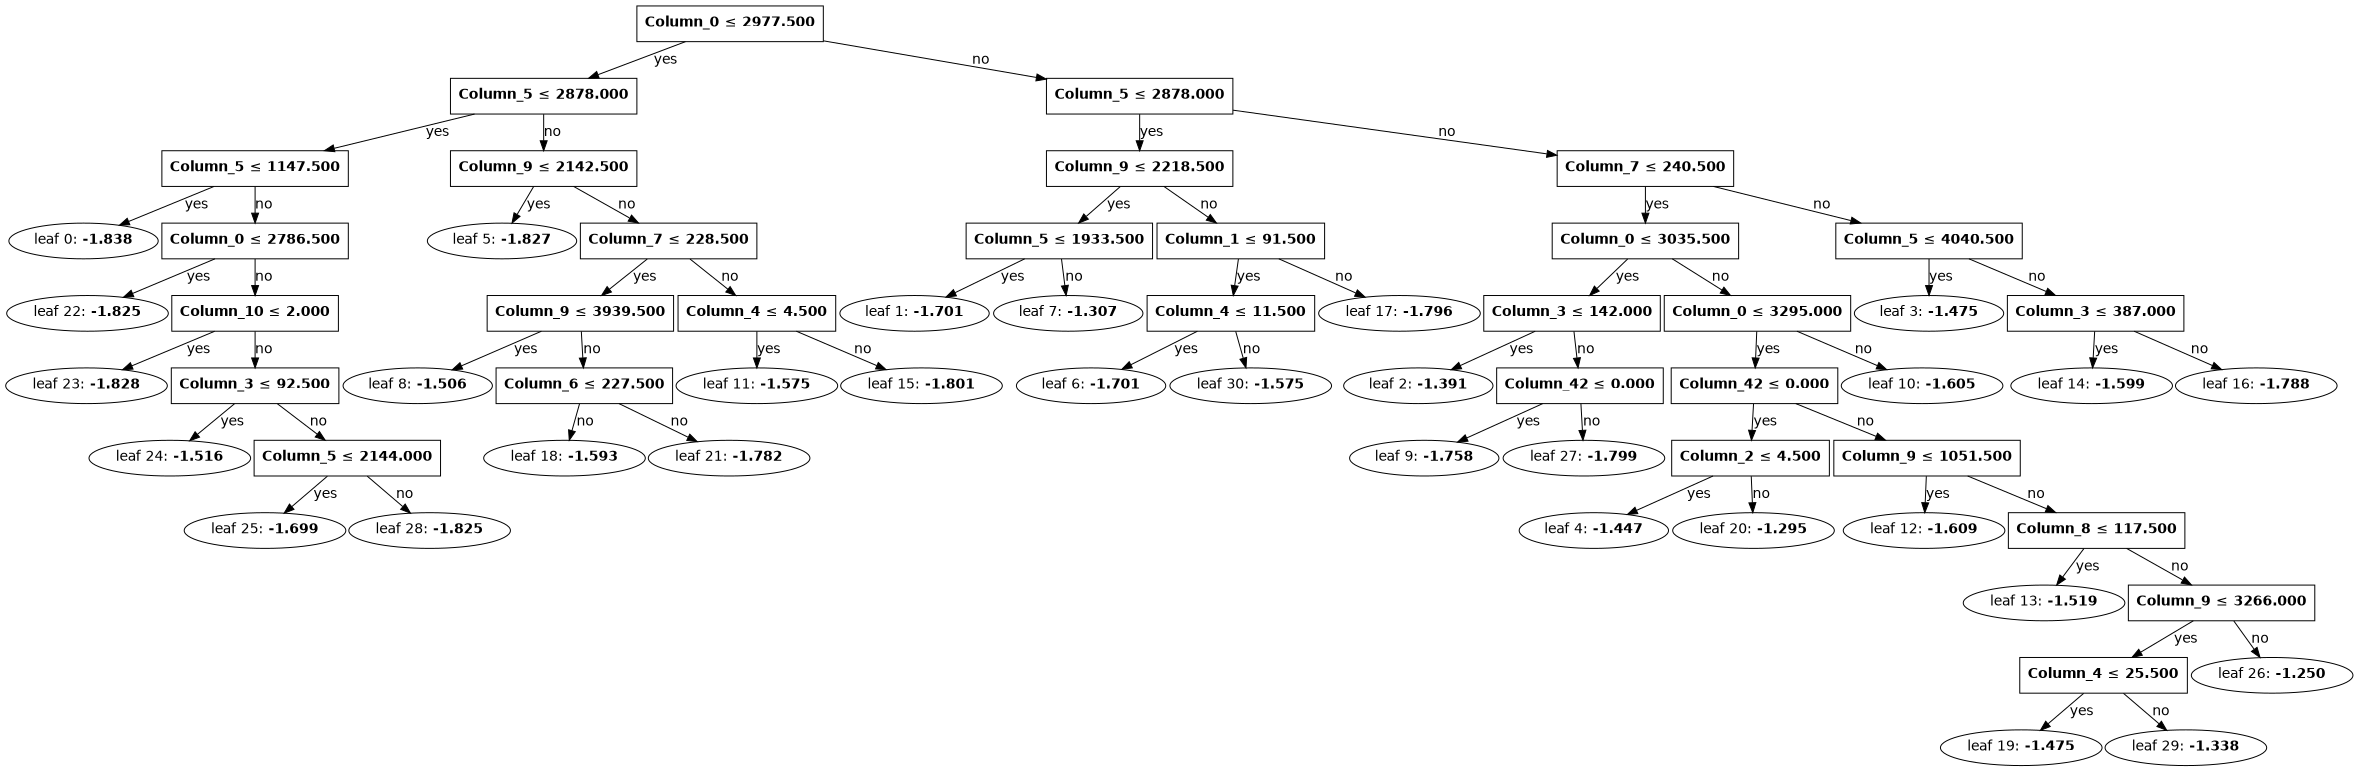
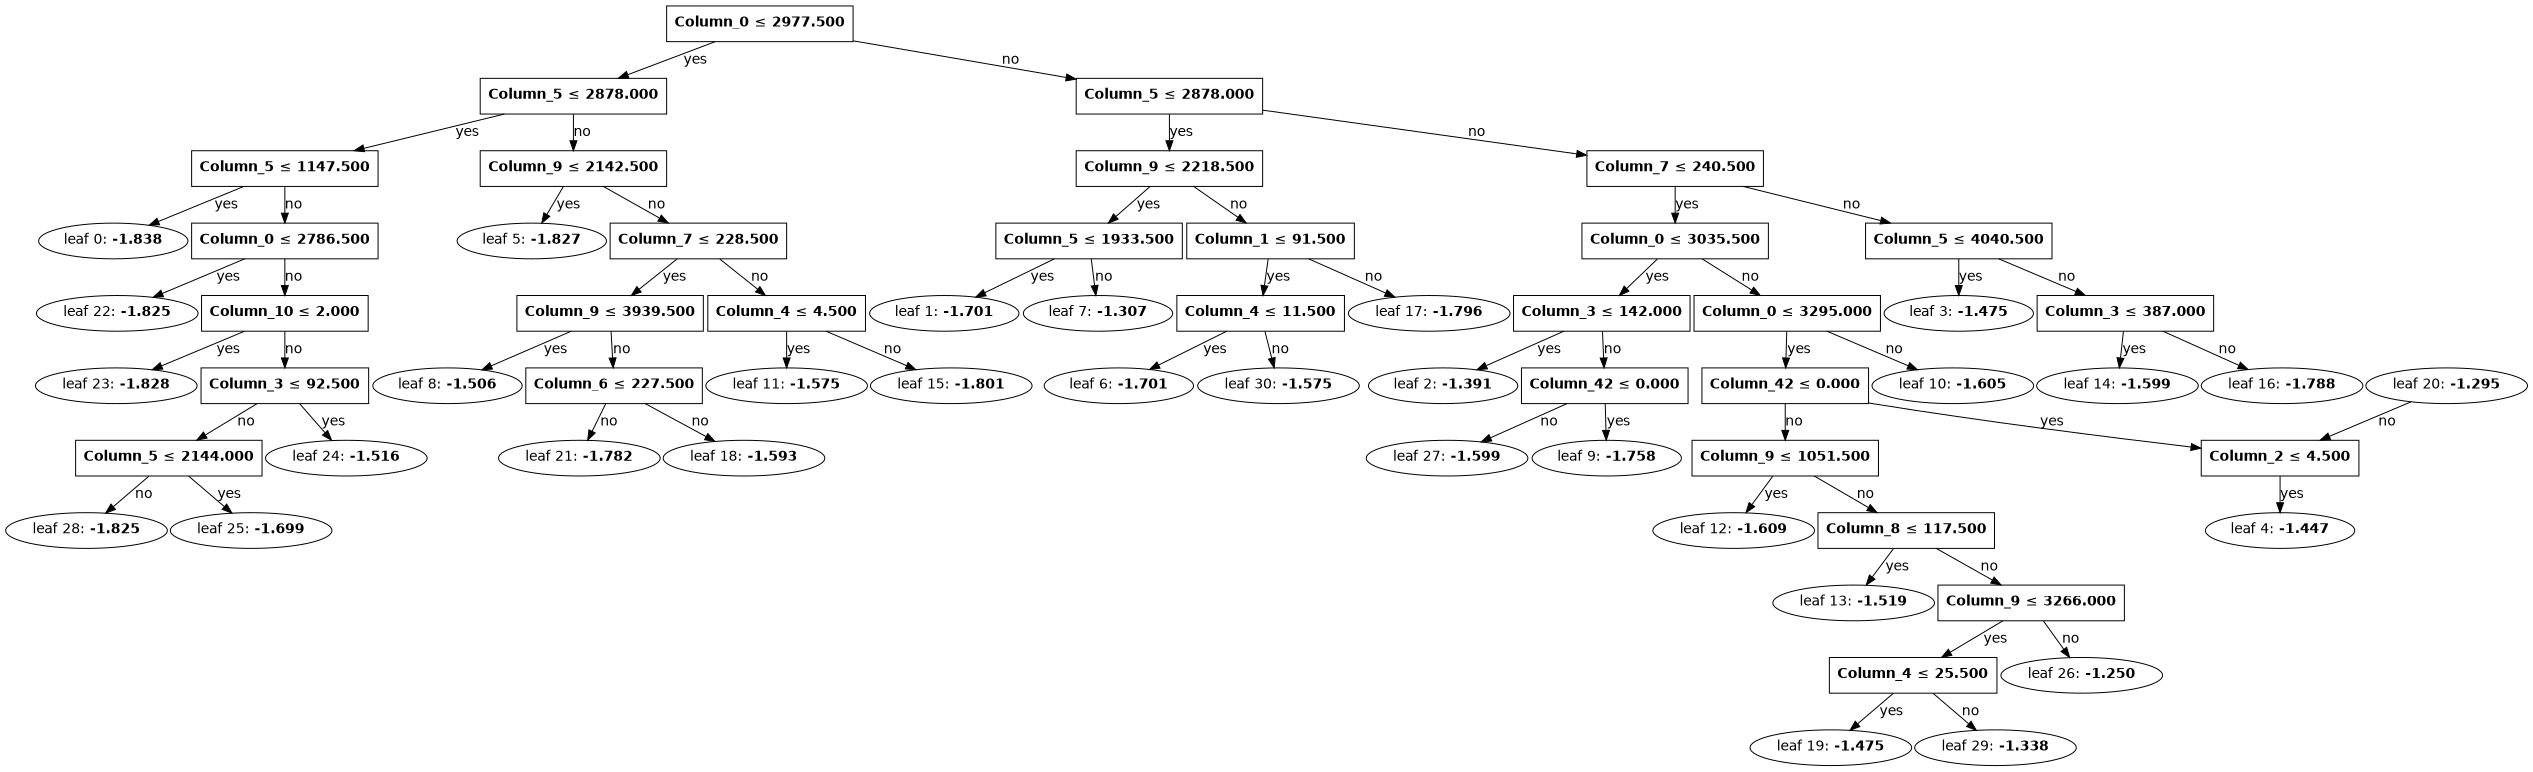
(1613, 457) -> (1476, 457)
(1752, 489) -> (2370, 419)
